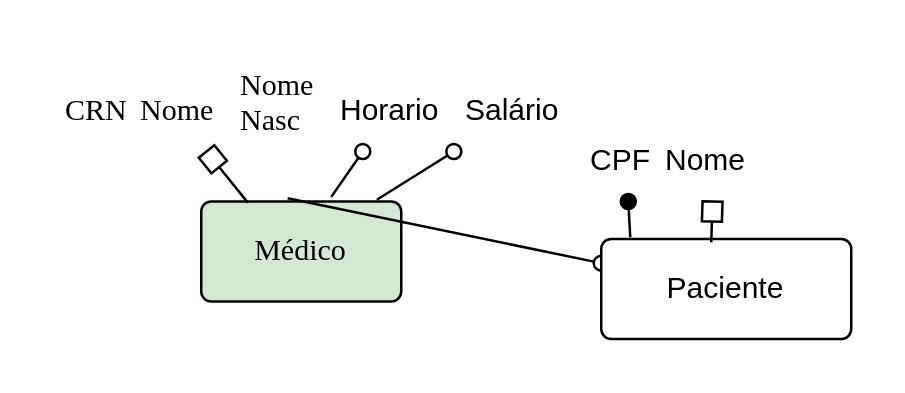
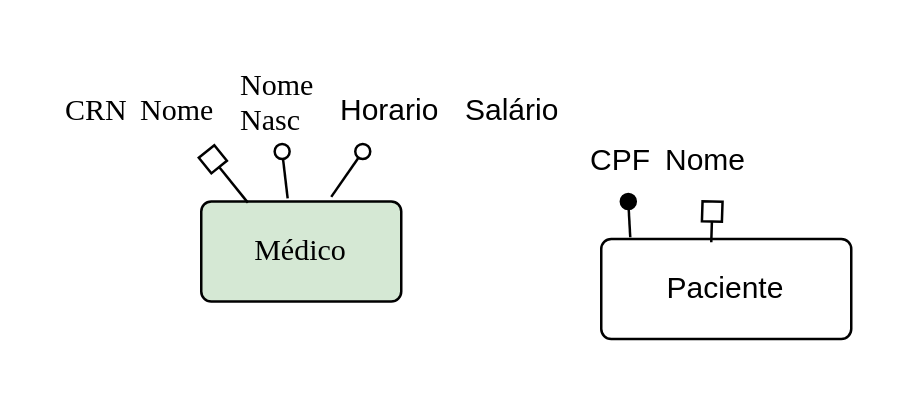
(412, 178) -> none
(441, 230) -> (285, 179)
